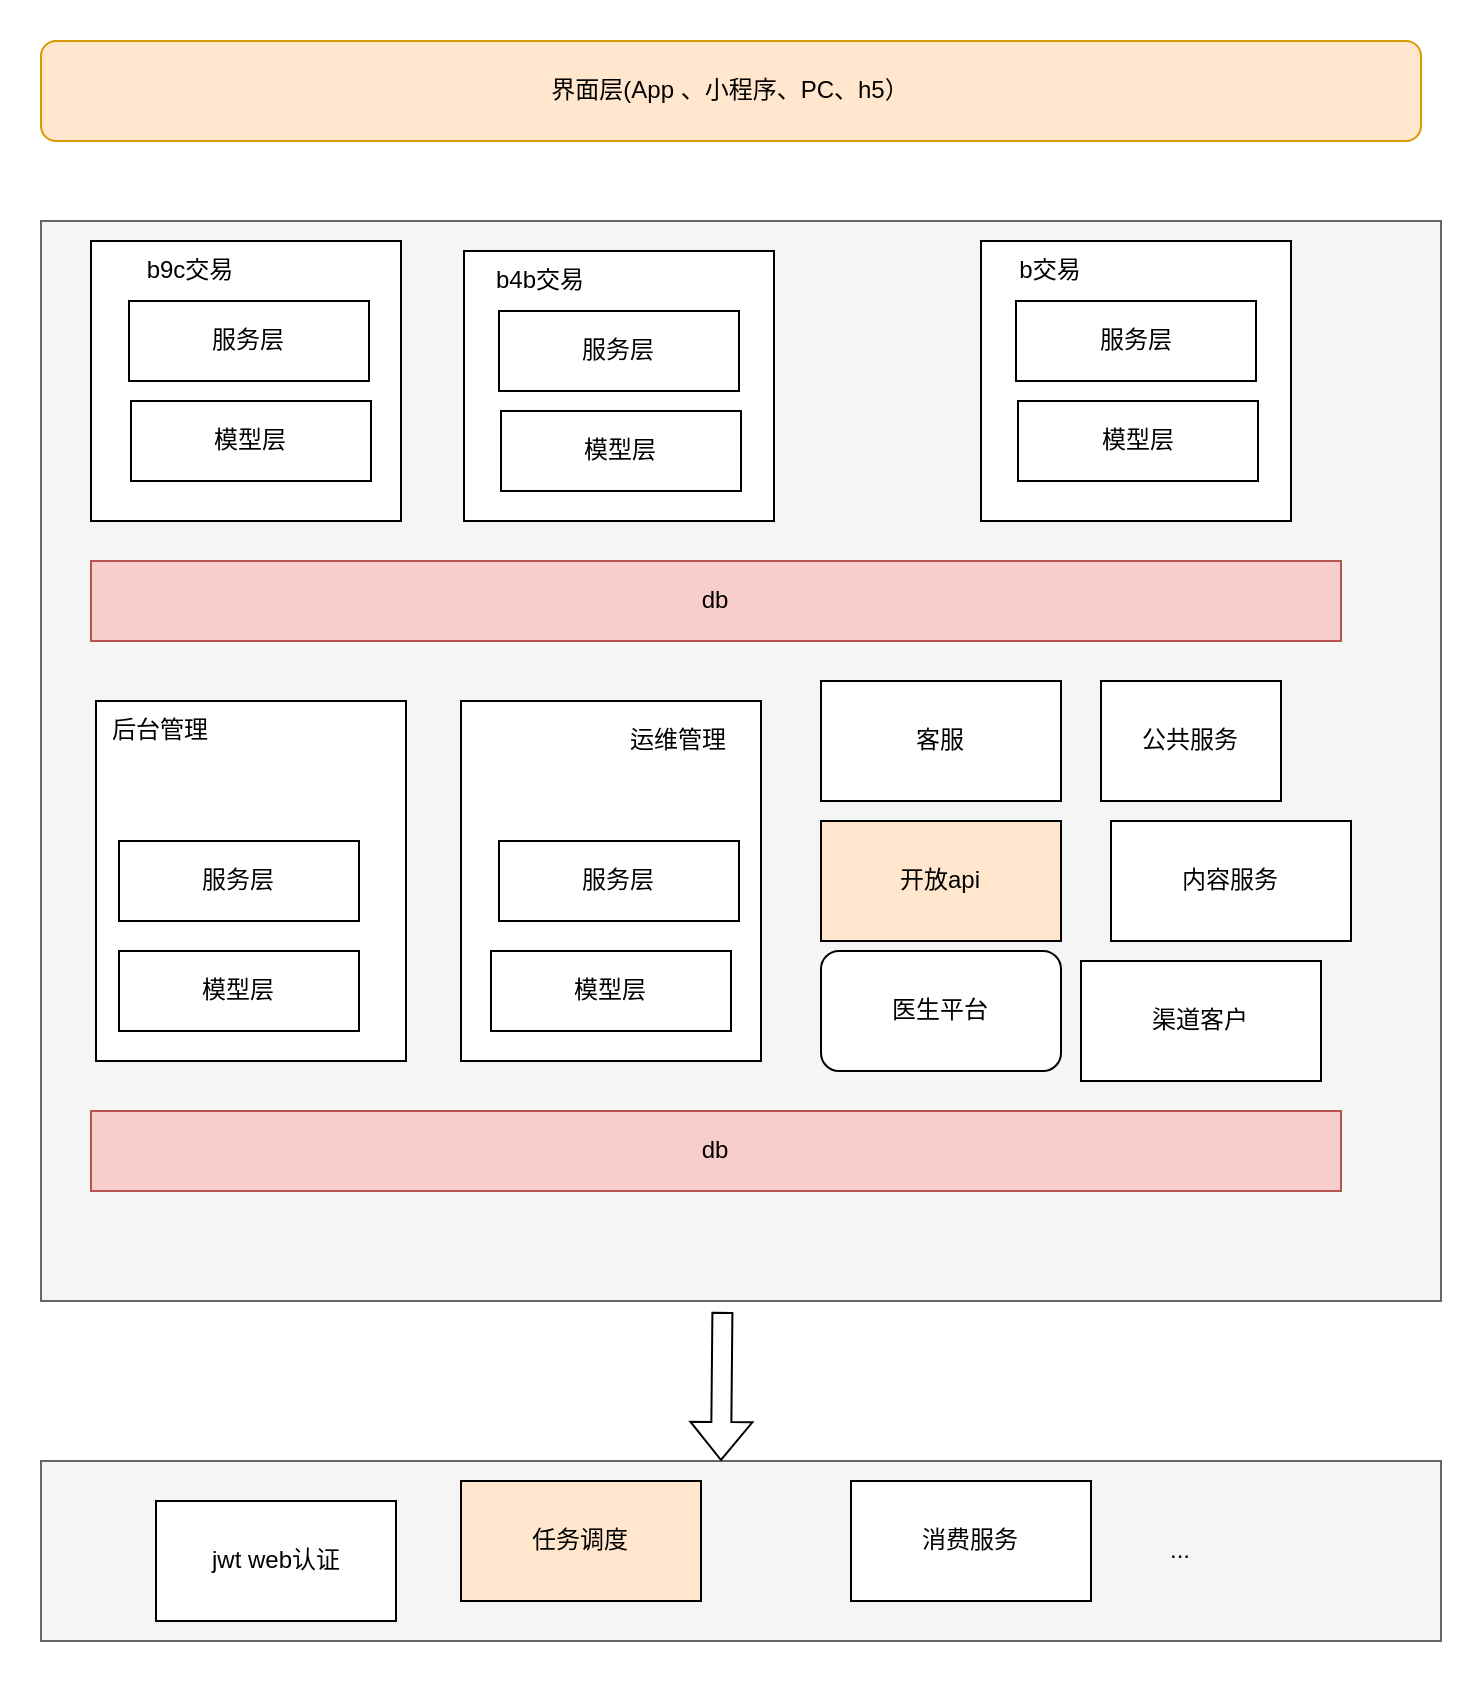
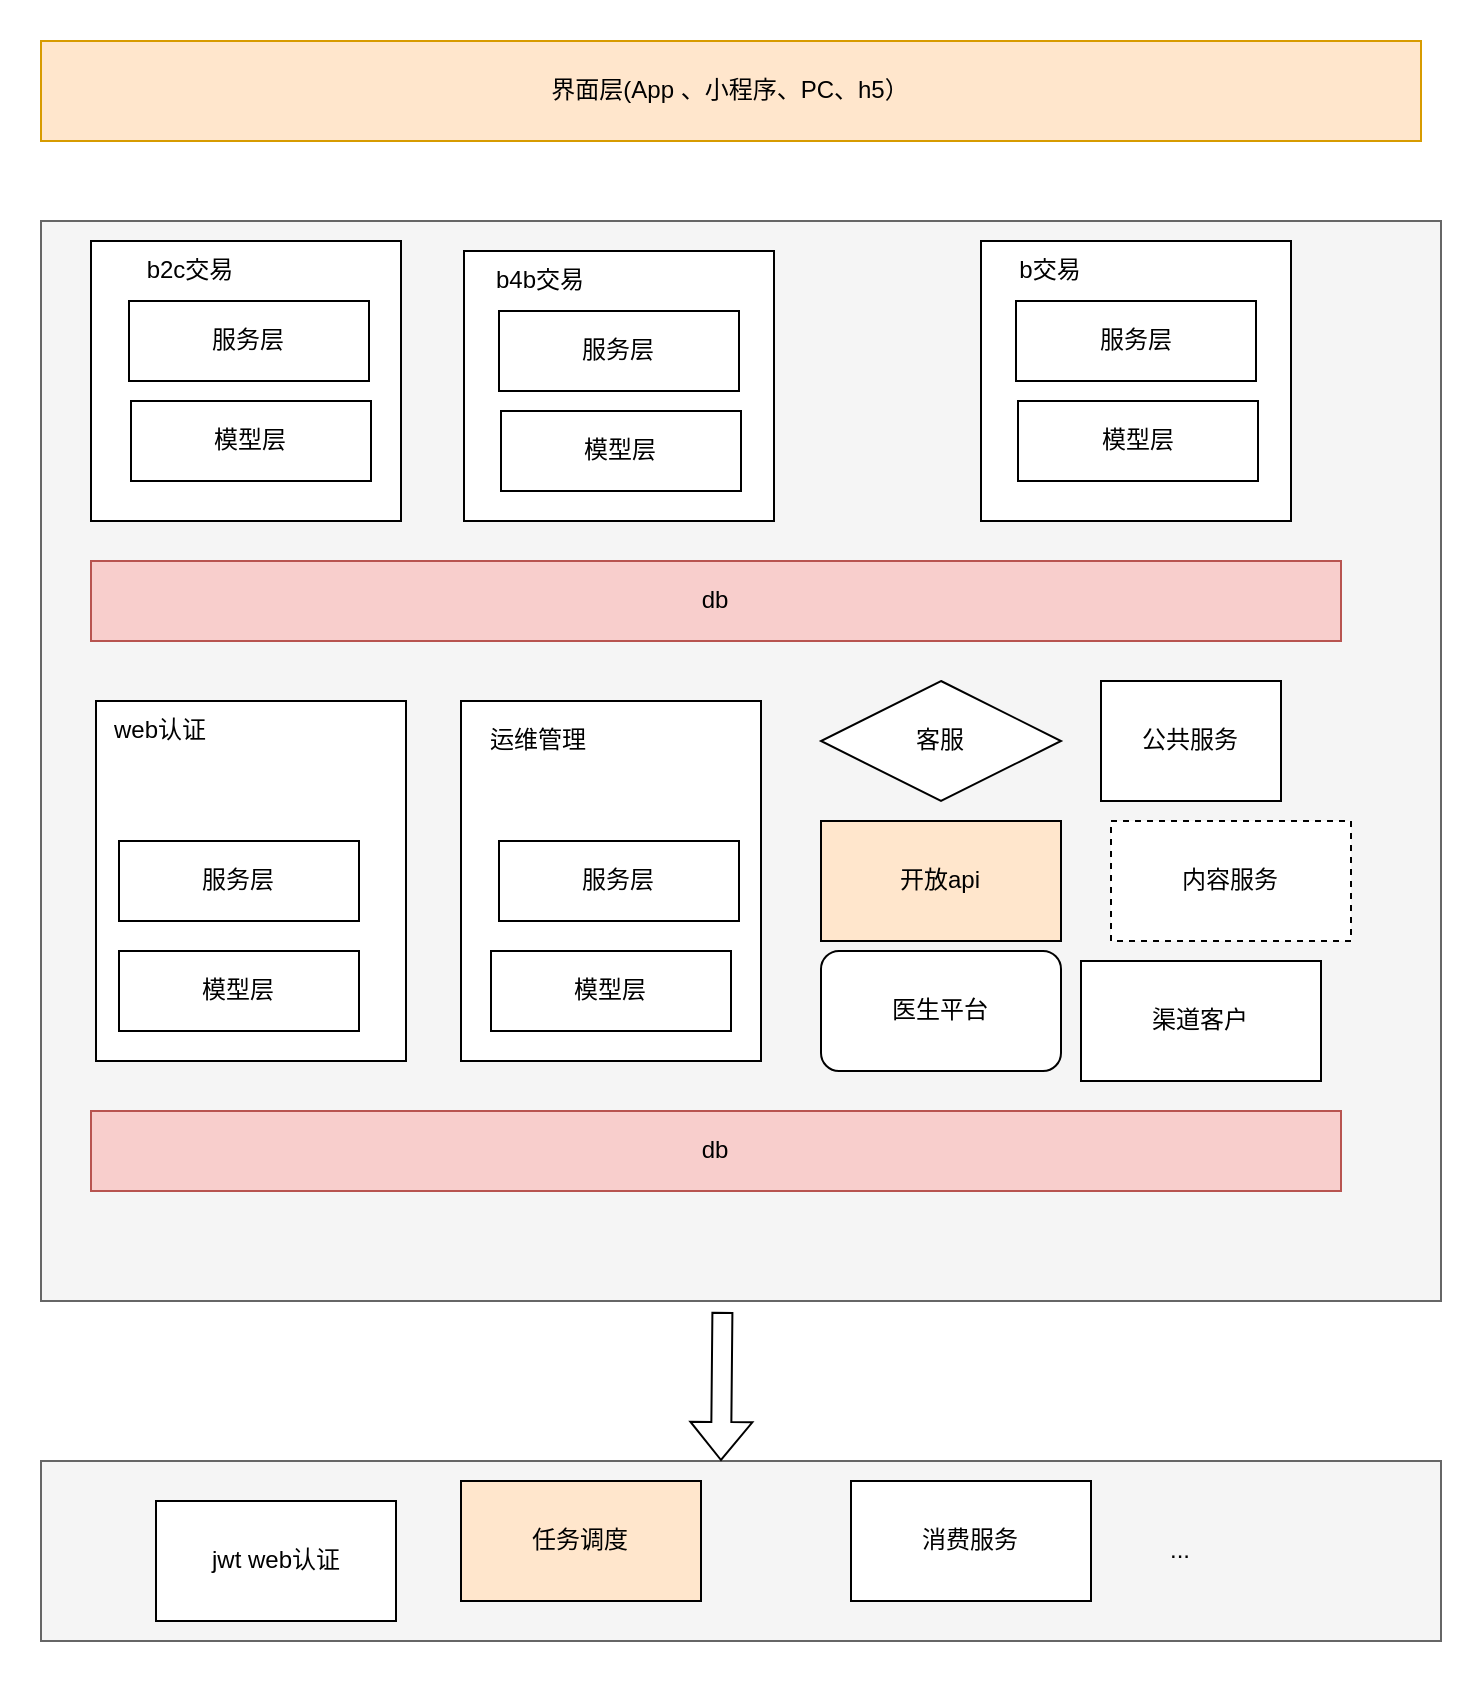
(731, 91) -> (731, 91)
(191, 271) -> (191, 271)
(161, 731) -> (161, 731)
(679, 741) -> (539, 741)
(941, 741) -> (941, 741)
(1231, 881) -> (1231, 881)
